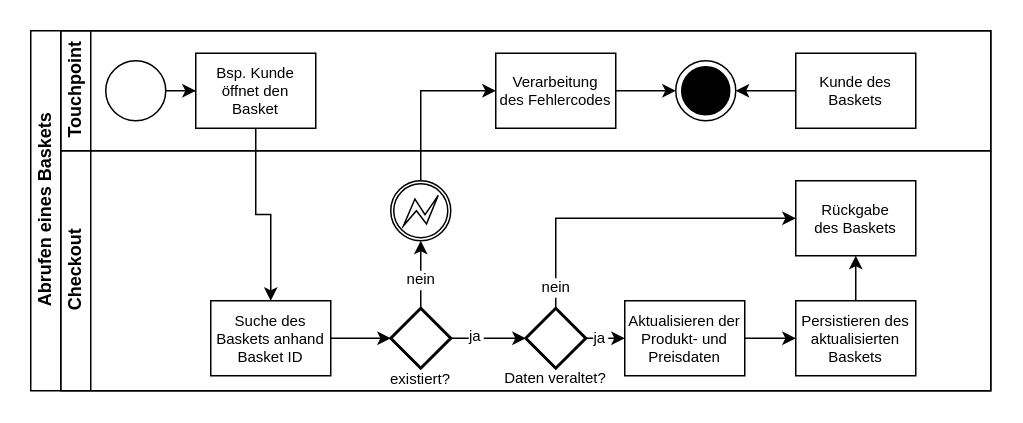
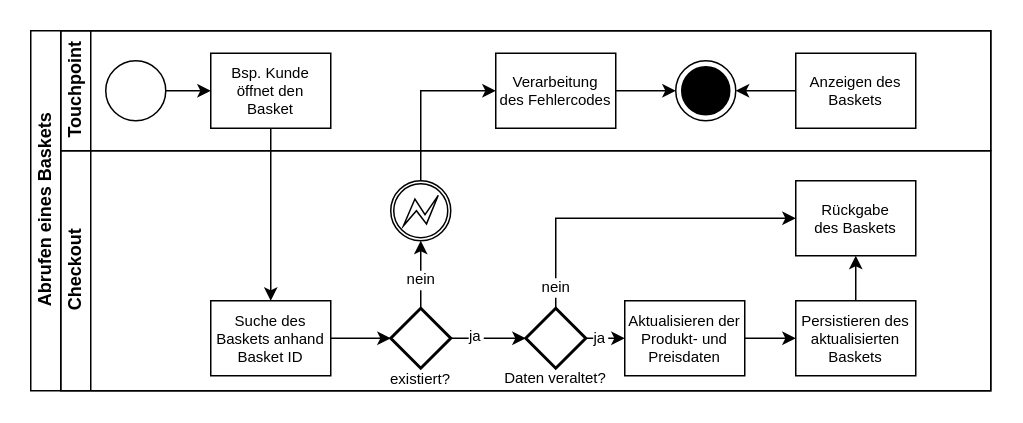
(855, 82) -> (855, 82)
(256, 91) -> (271, 91)
